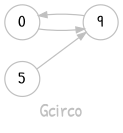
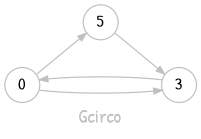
(101, 22) -> (179, 85)
none -> (58, 57)
